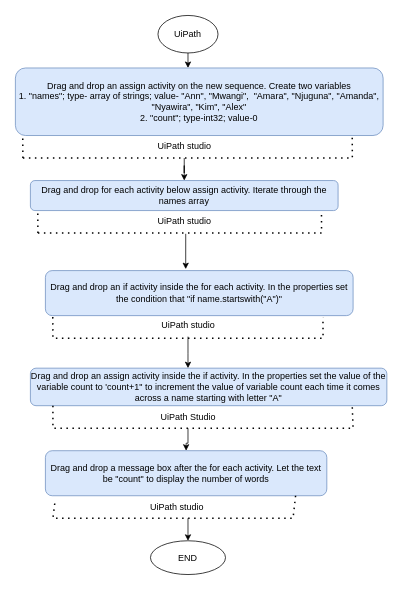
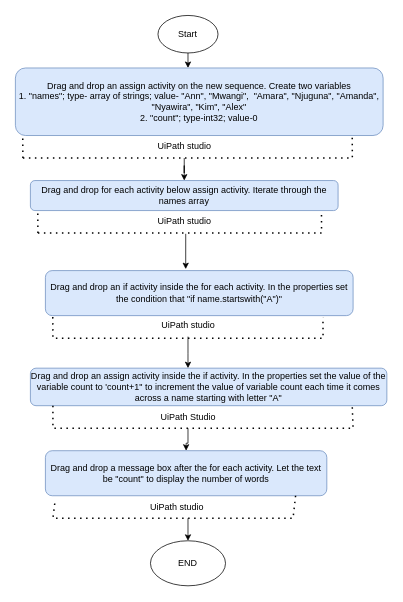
(188, 34) -> (188, 34)
(188, 557) -> (188, 563)
